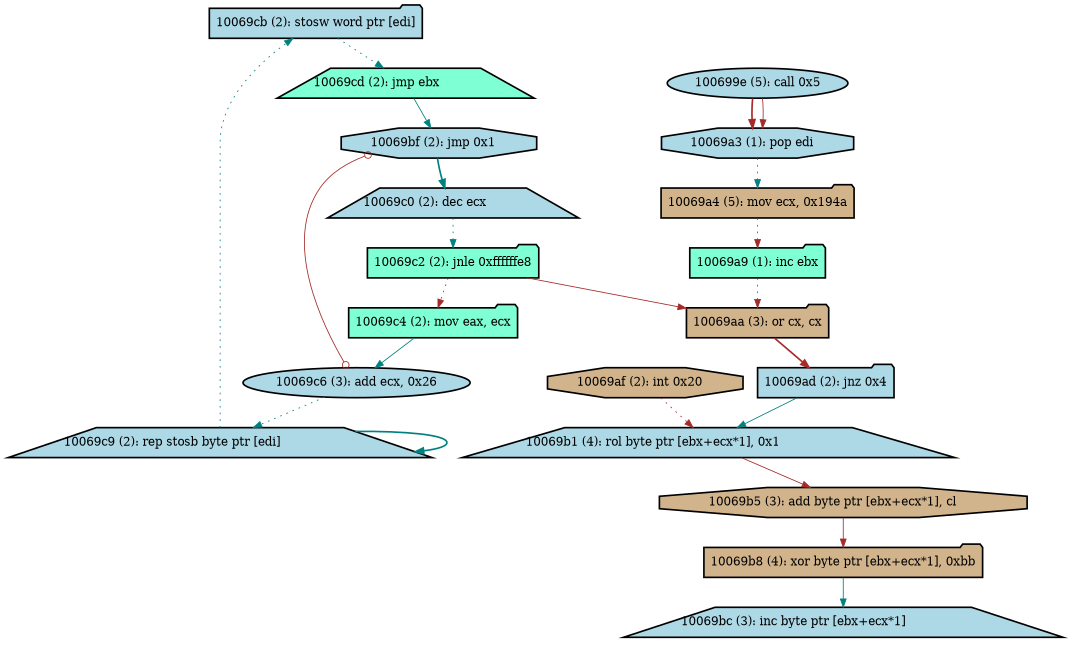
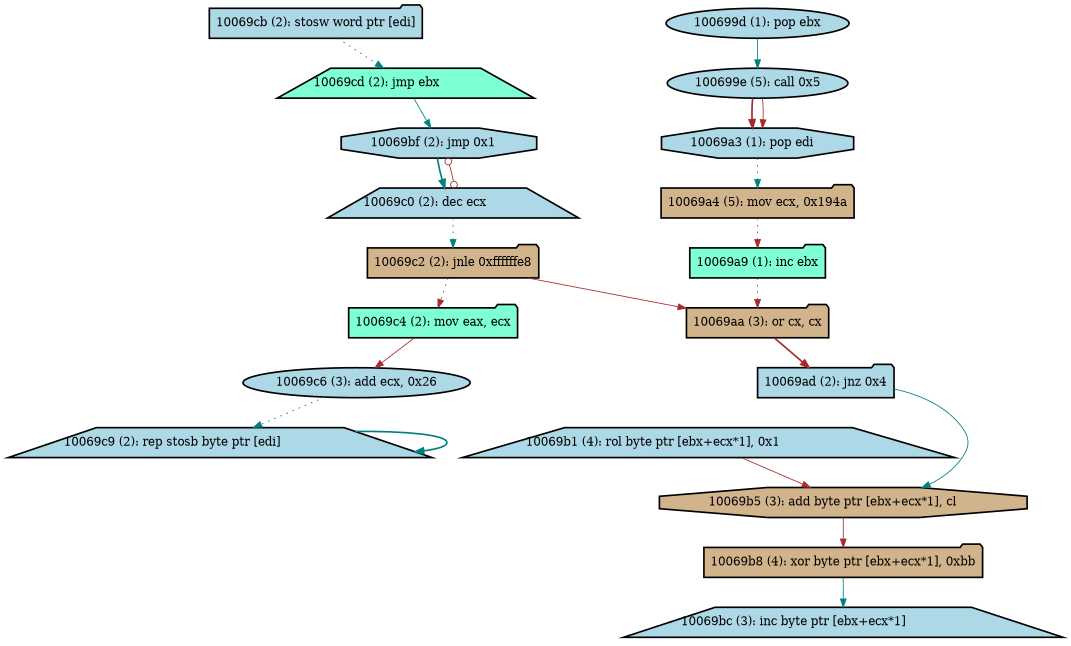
none -> (758, 23)
(220, 223) -> none
(305, 249) -> (452, 173)
(453, 263) -> (453, 263)
(398, 350) -> (398, 350)
(645, 383) -> none
(771, 411) -> (961, 426)
